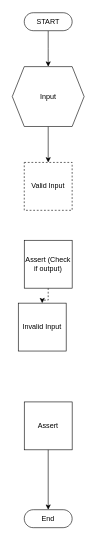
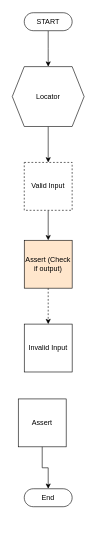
(48, 96) -> (48, 96)
none -> (48, 234)
(48, 264) -> (48, 264)
(42, 327) -> (48, 348)
(48, 426) -> (42, 423)
(48, 519) -> (48, 498)
